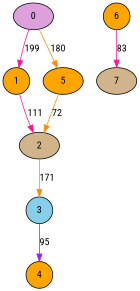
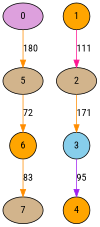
(24, 45) -> none
(117, 45) -> (23, 174)
(63, 81) -> (23, 81)
(53, 110) -> (23, 110)
